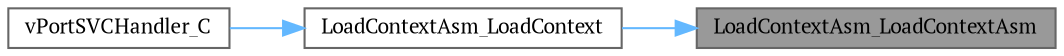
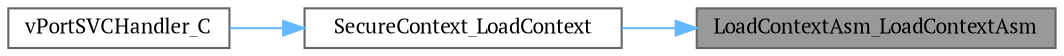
(463, 28) -> (463, 28)
